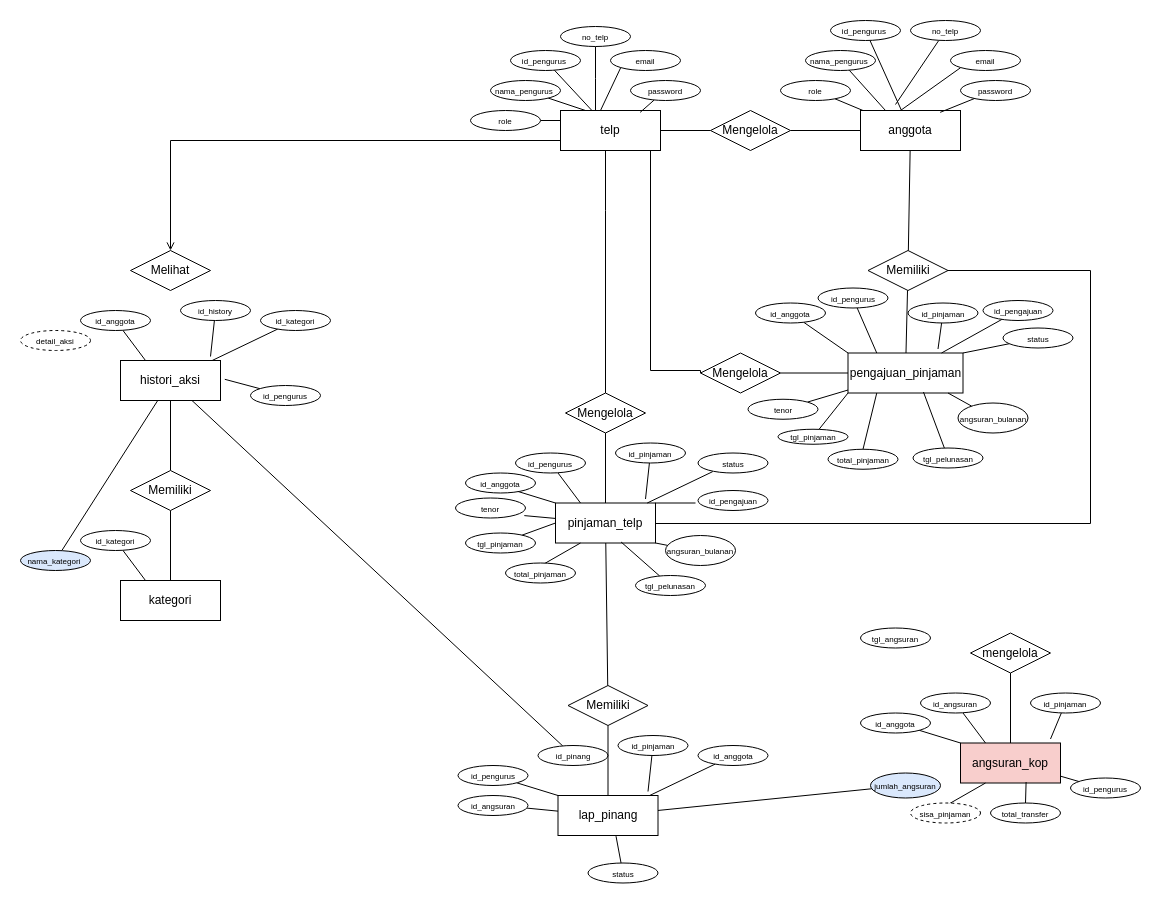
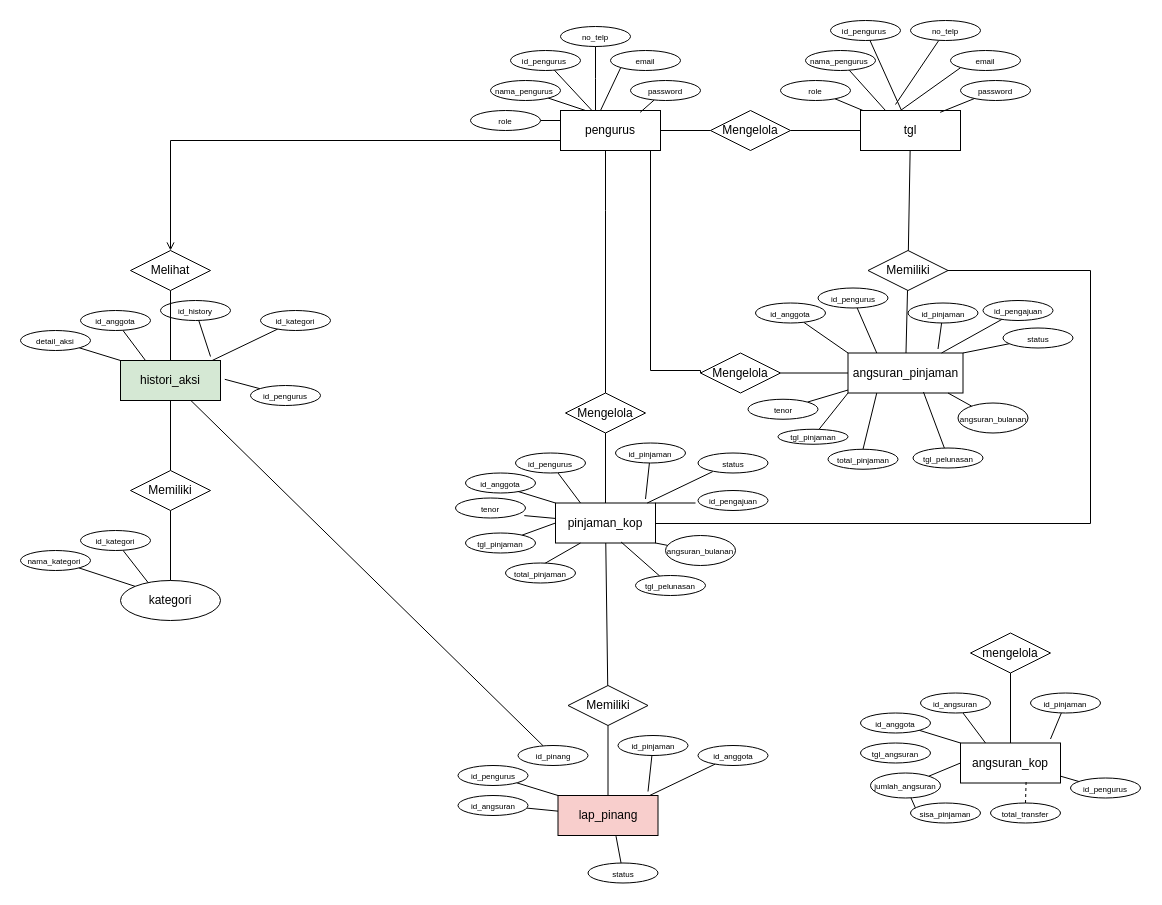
(611, 131) -> (611, 131)
(911, 131) -> (911, 131)
(216, 311) -> (196, 311)
none -> (171, 326)
(56, 341) -> (56, 341)
none -> (99, 354)
(906, 374) -> (906, 374)
(171, 381) -> (171, 381)
(110, 476) -> (107, 577)
(606, 524) -> (606, 524)
(56, 561) -> (56, 561)
(171, 601) -> (171, 601)
(896, 638) -> (896, 753)
(573, 756) -> (553, 756)
(1011, 763) -> (1011, 763)
(906, 786) -> (906, 786)
(1026, 792) -> (1026, 792)
(965, 795) -> (914, 804)
(765, 800) -> (945, 770)
(946, 813) -> (946, 813)
(608, 816) -> (608, 816)
